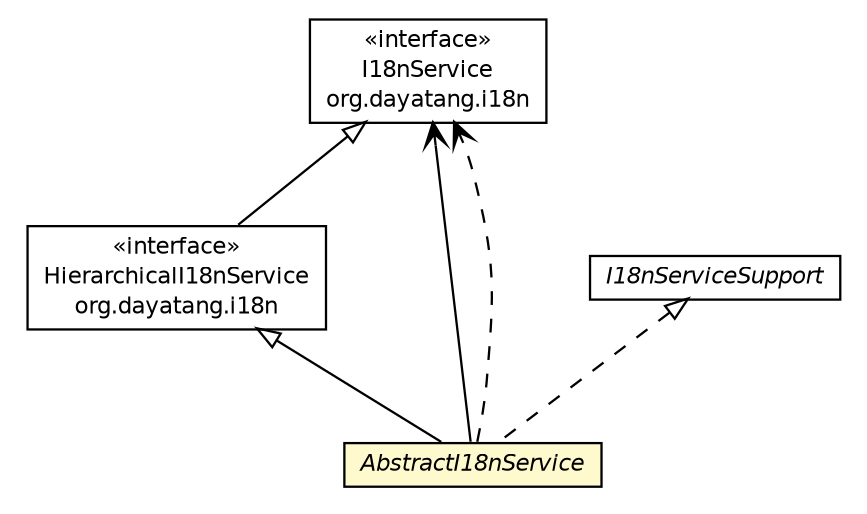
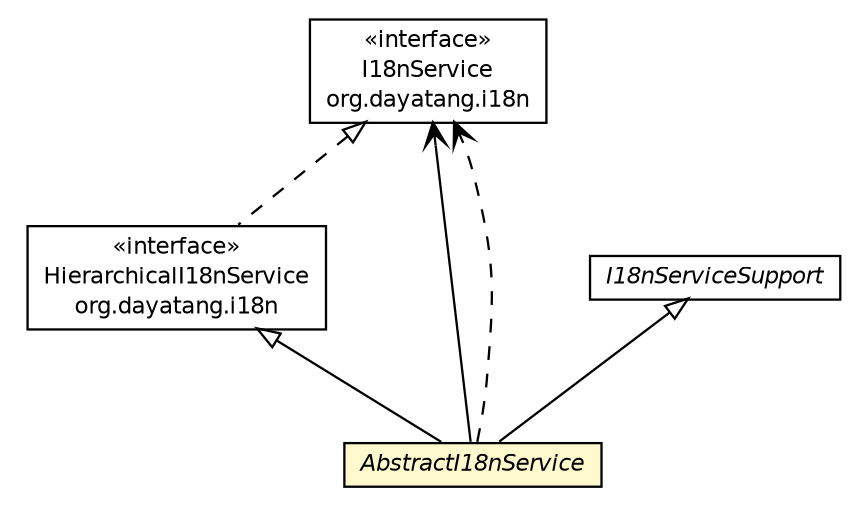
(293, 180) -> (293, 180)
(584, 377) -> (584, 377)
